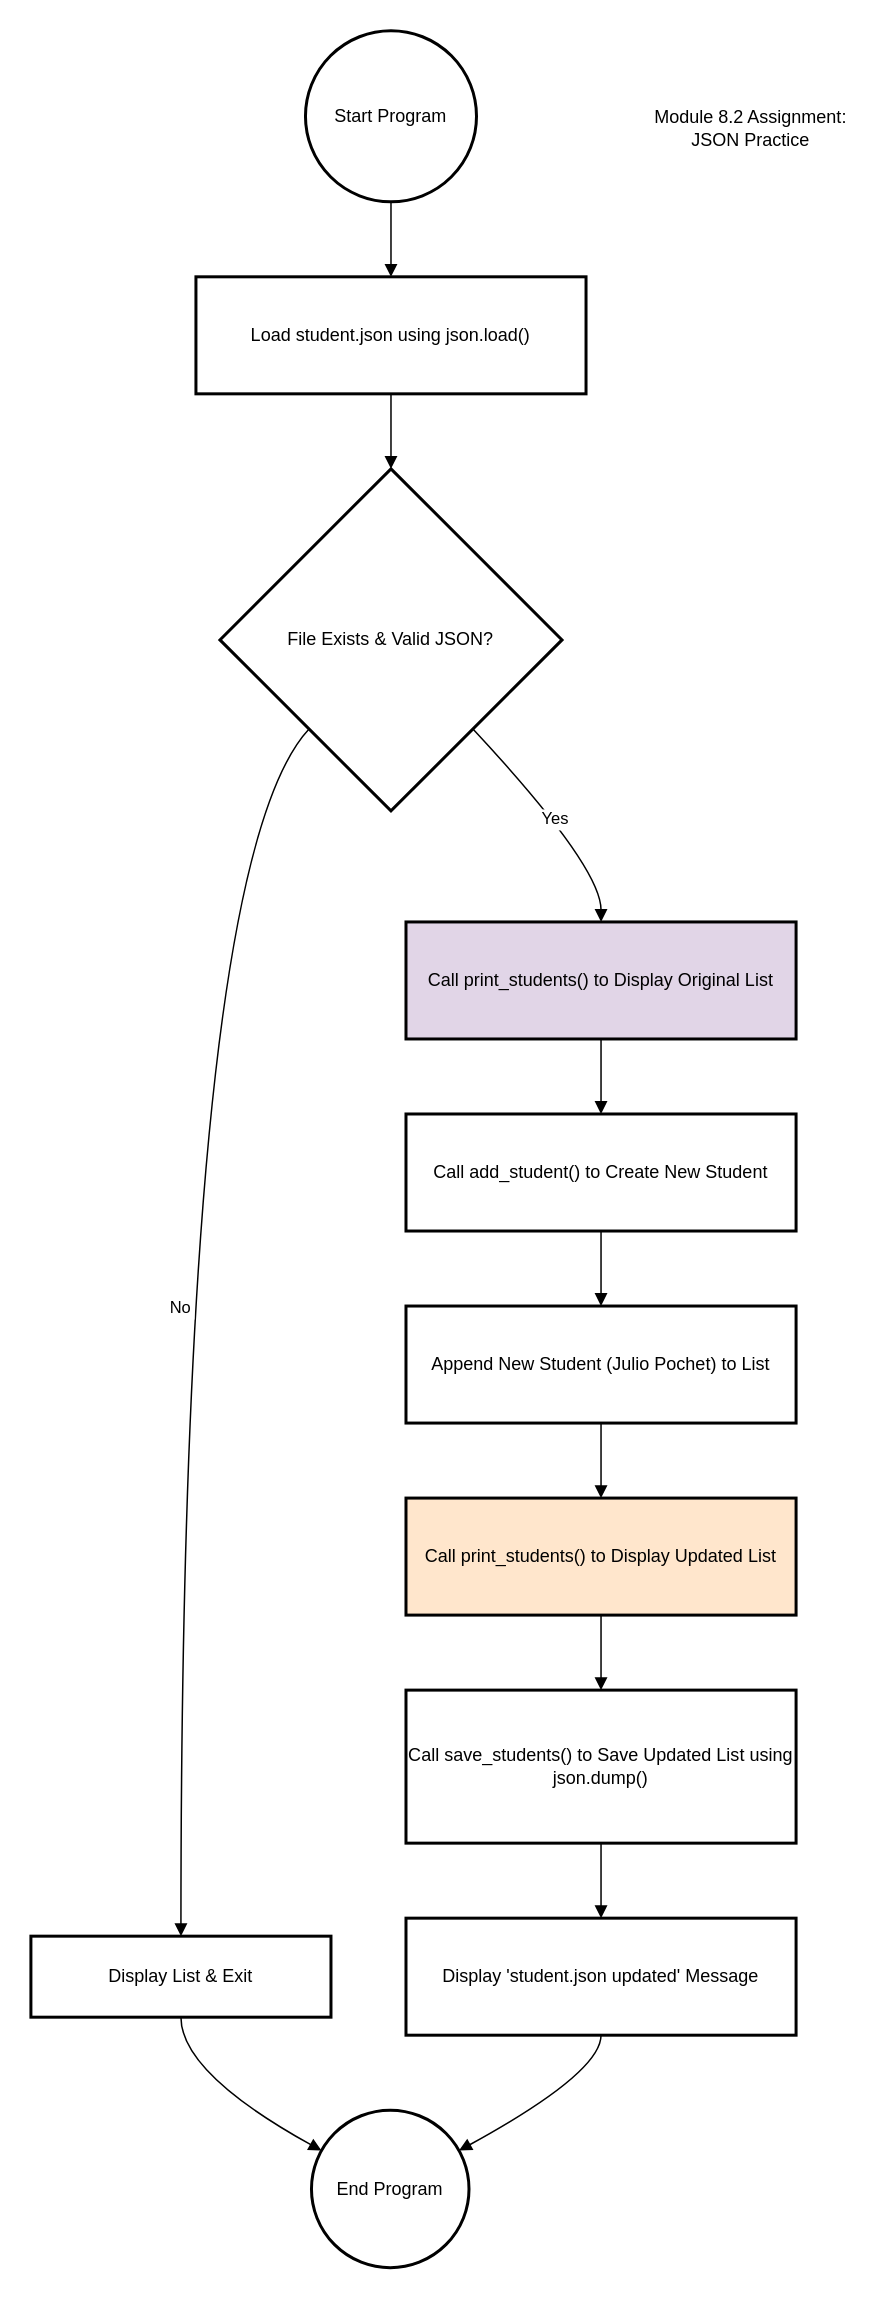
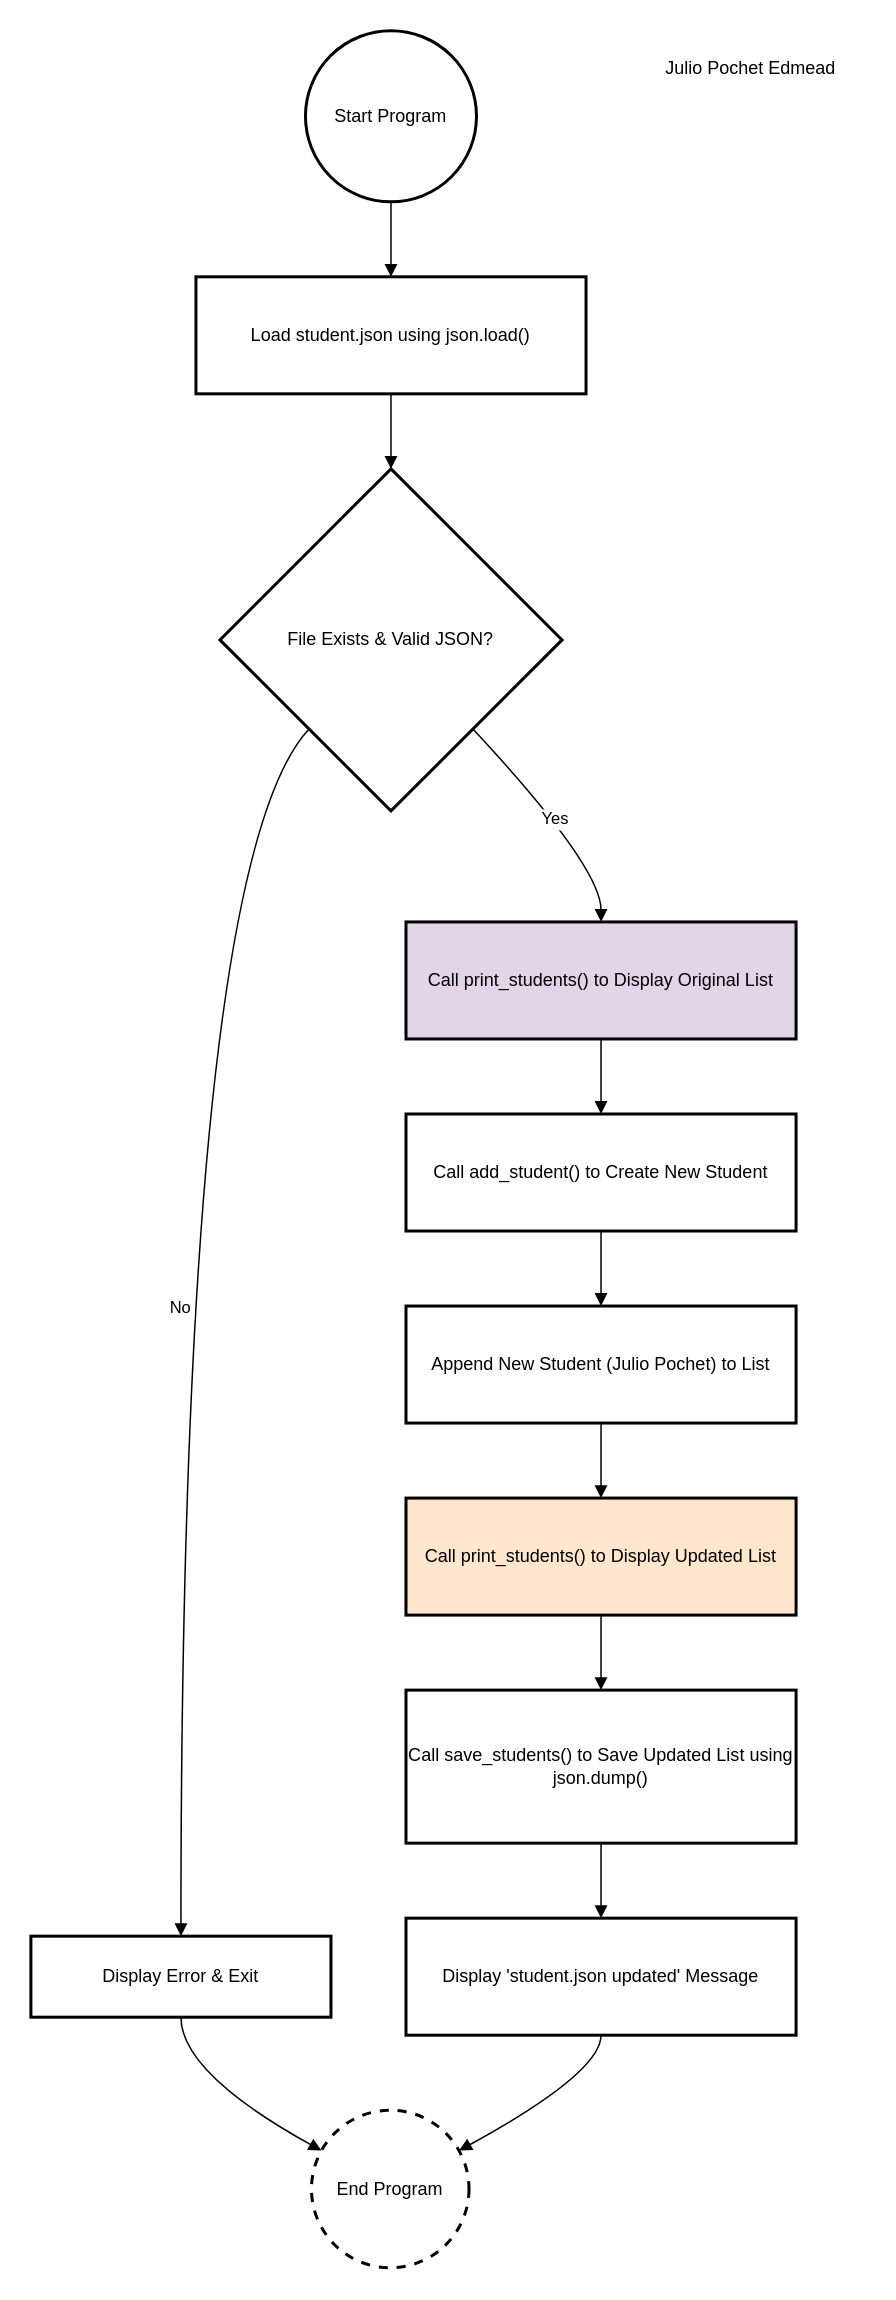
none -> (751, 68)
(751, 128) -> none
(181, 1976) -> (181, 1976)
(390, 2189) -> (390, 2189)
